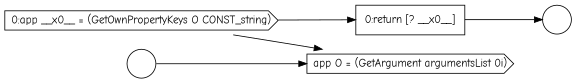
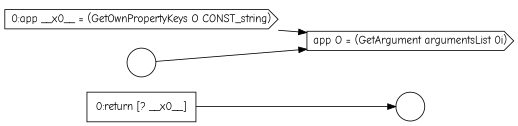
(313, 20) -> none
